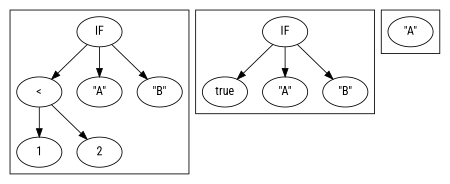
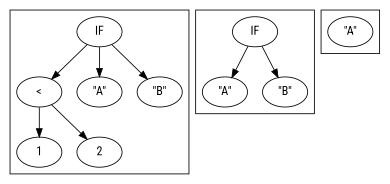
(225, 92) -> none
